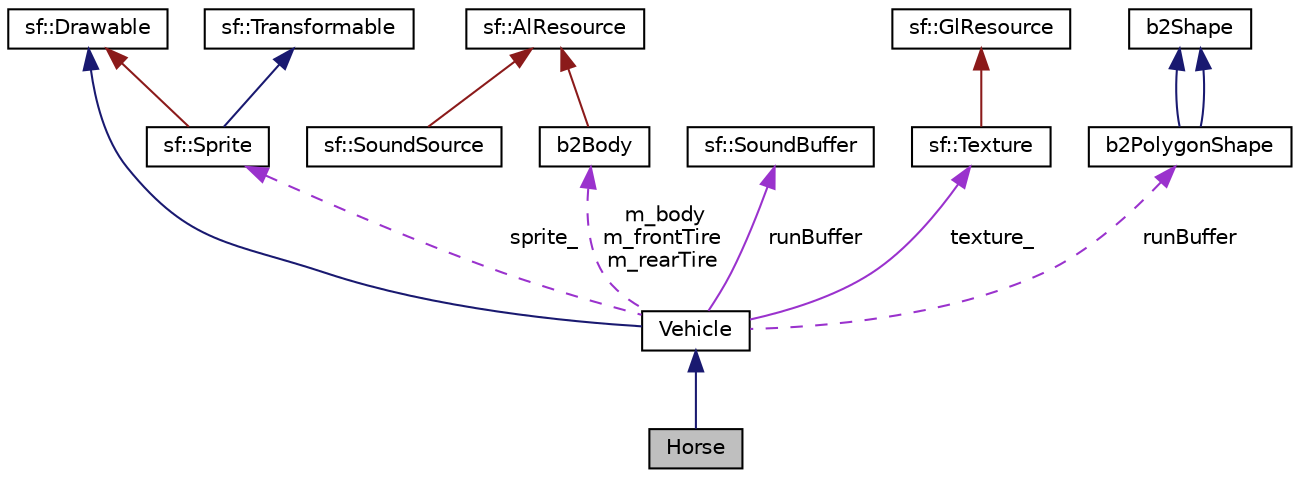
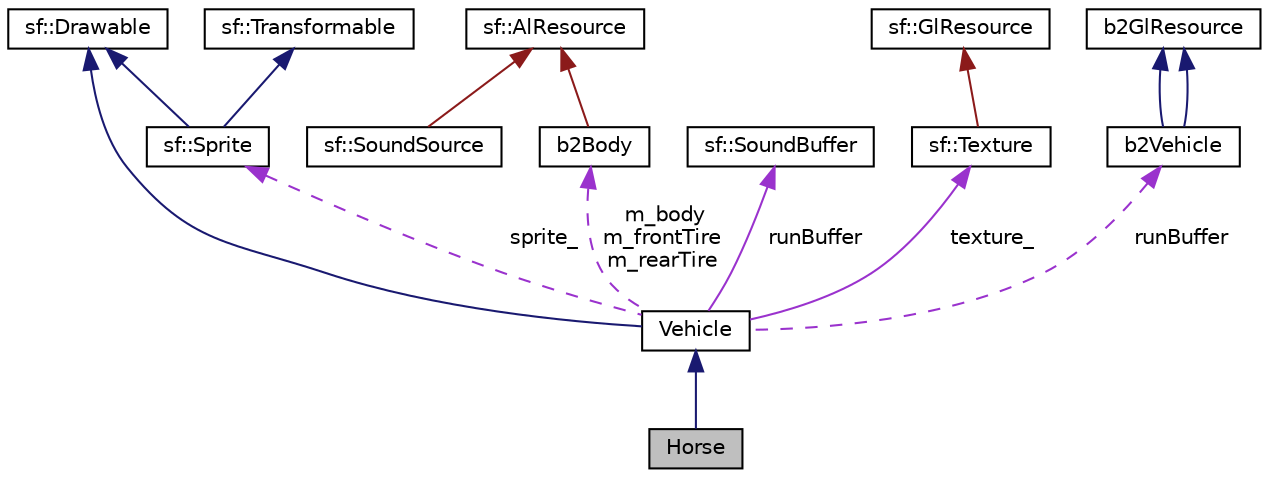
(1190, 29) -> (1174, 29)
(155, 95) -> (155, 95)
(1190, 147) -> (1174, 147)
